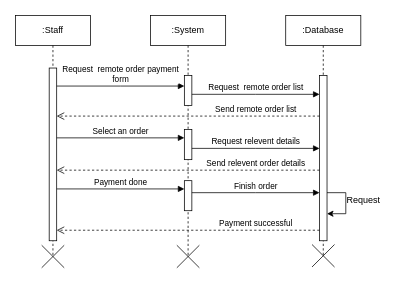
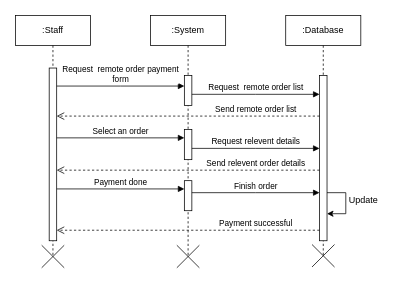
(365, 200) -> (365, 200)
